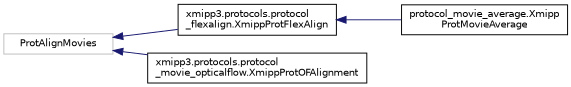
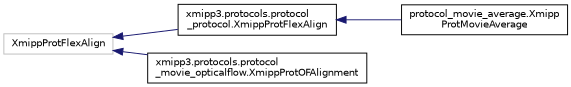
(257, 20) -> (257, 20)
(58, 44) -> (58, 44)
